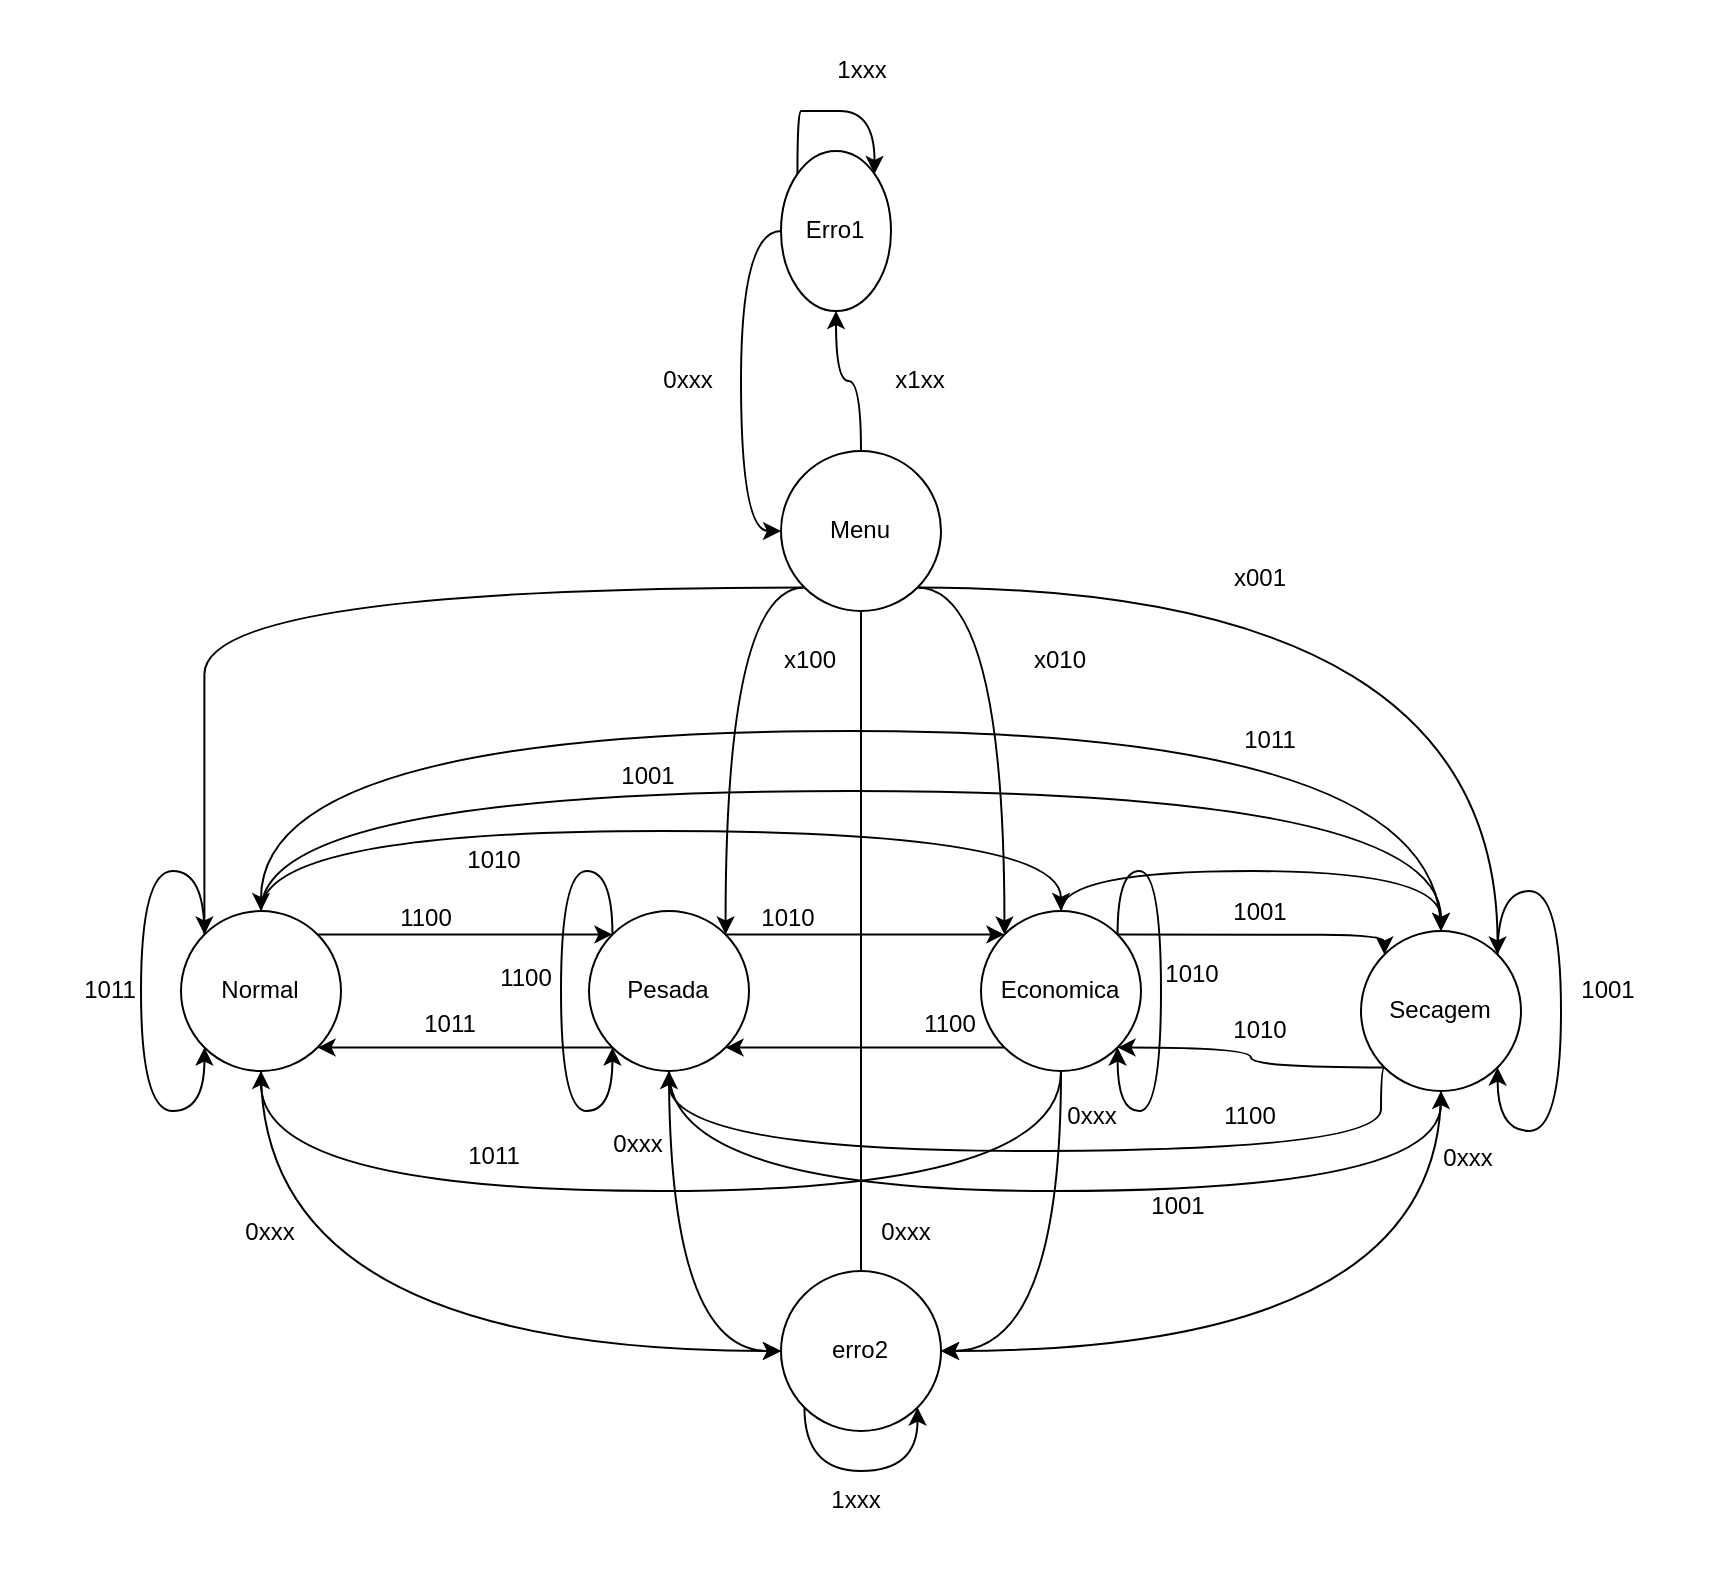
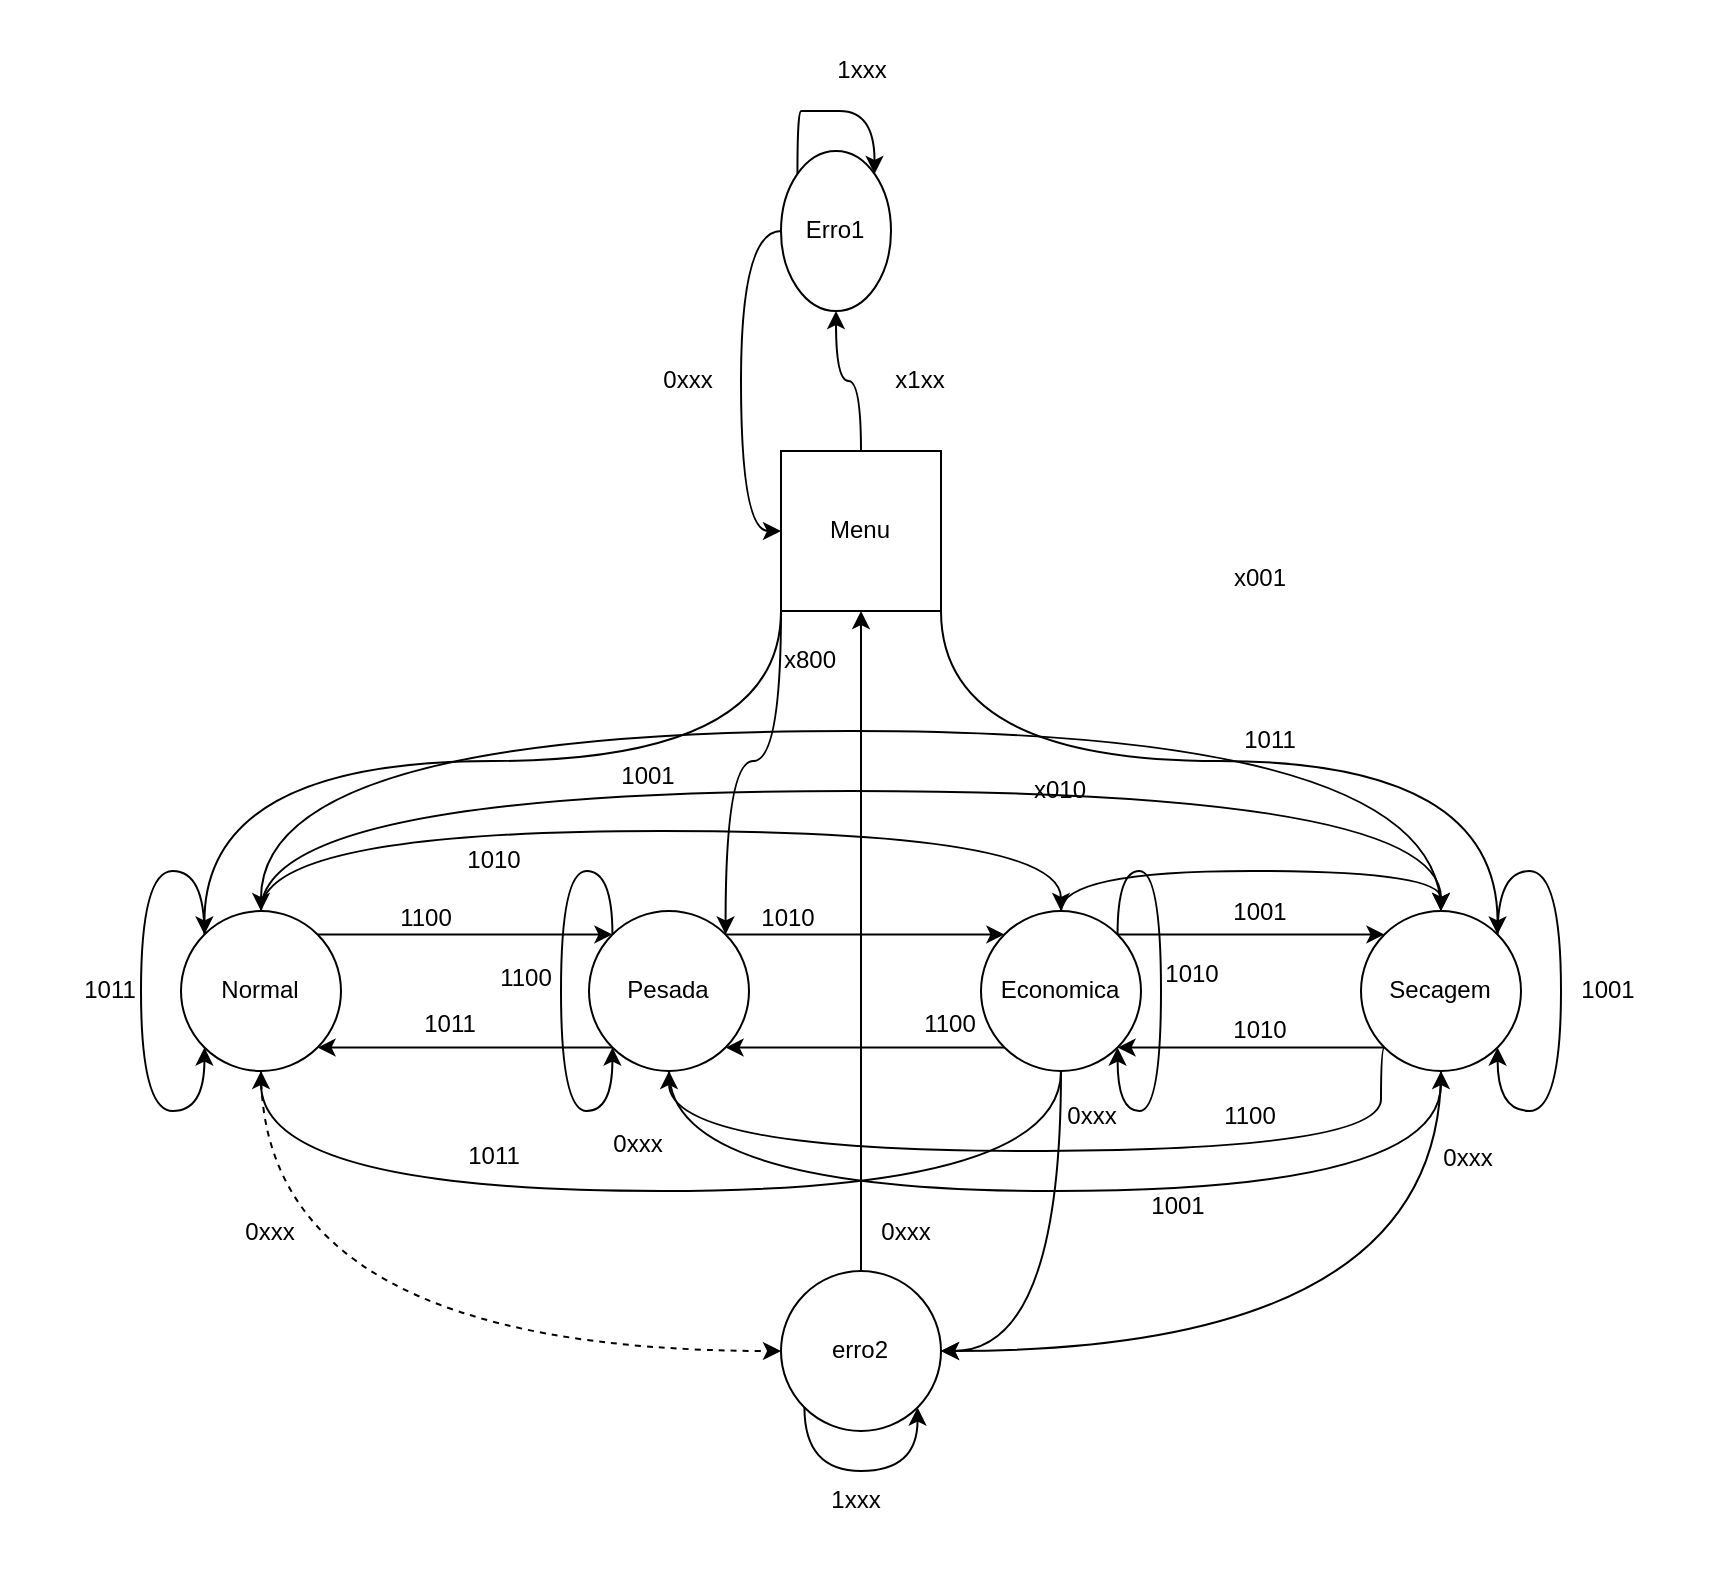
(861, 531) -> (861, 531)
(861, 620) -> (861, 626)
(811, 661) -> (811, 661)
(1061, 661) -> (1061, 791)
(1002, 819) -> none
(1441, 1011) -> (1441, 991)
(682, 1234) -> none
(456, 1310) -> (456, 1310)
